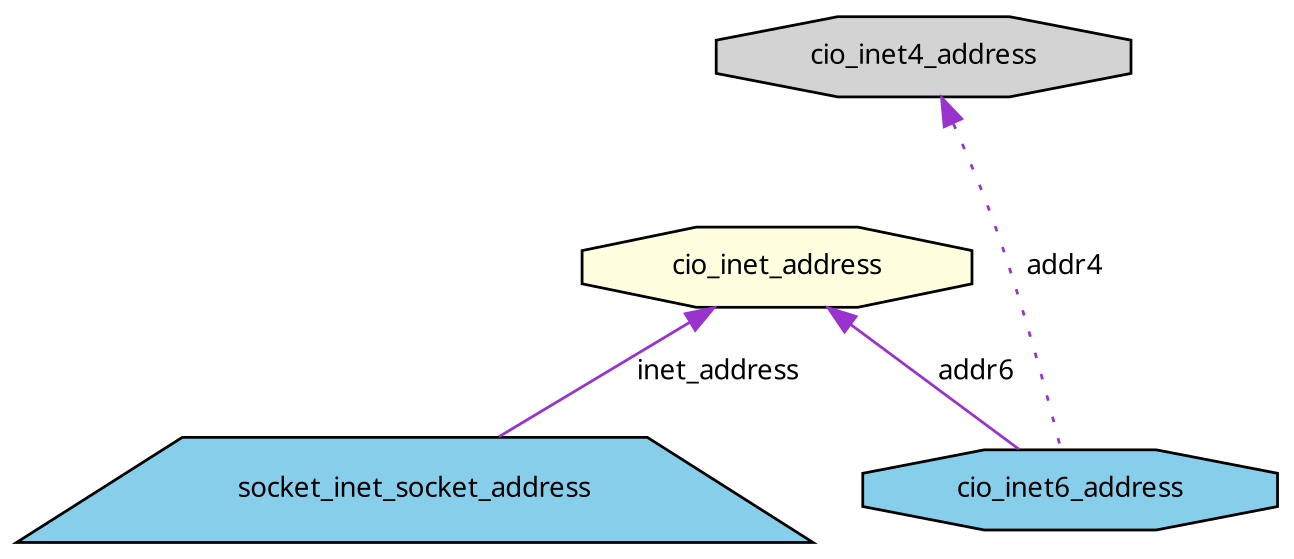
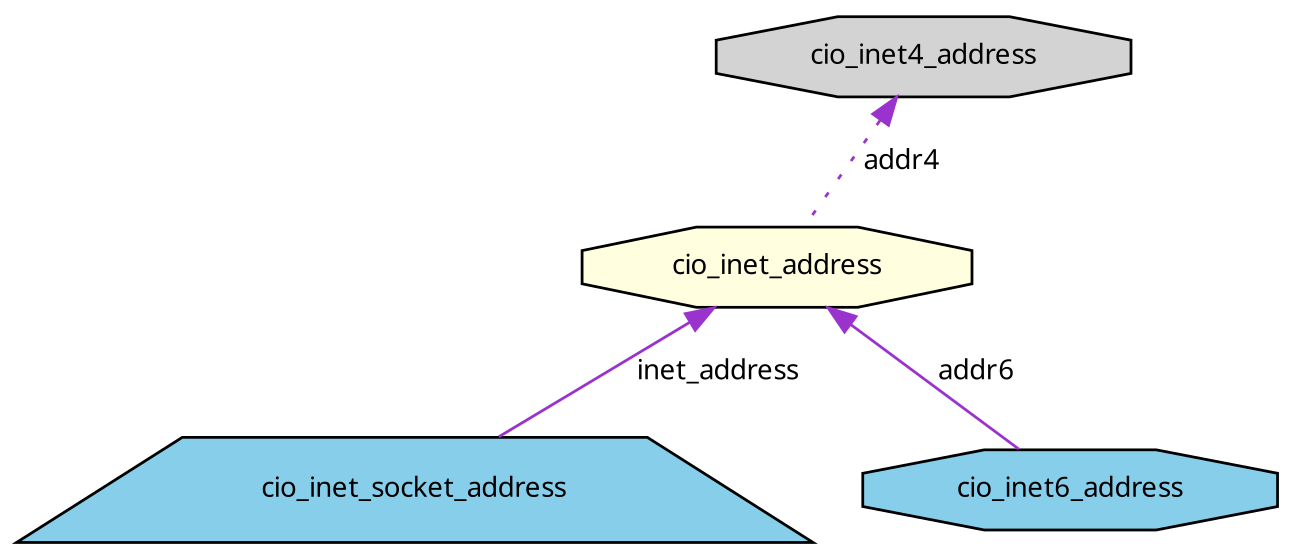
(1015, 284) -> (842, 173)
(415, 490) -> (415, 490)
